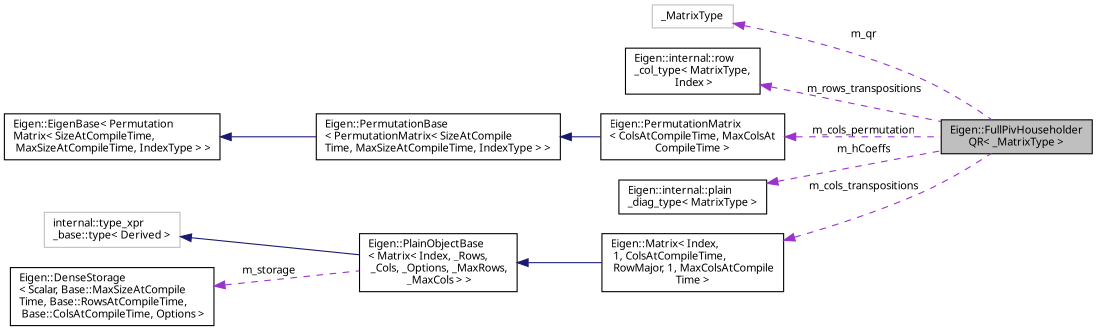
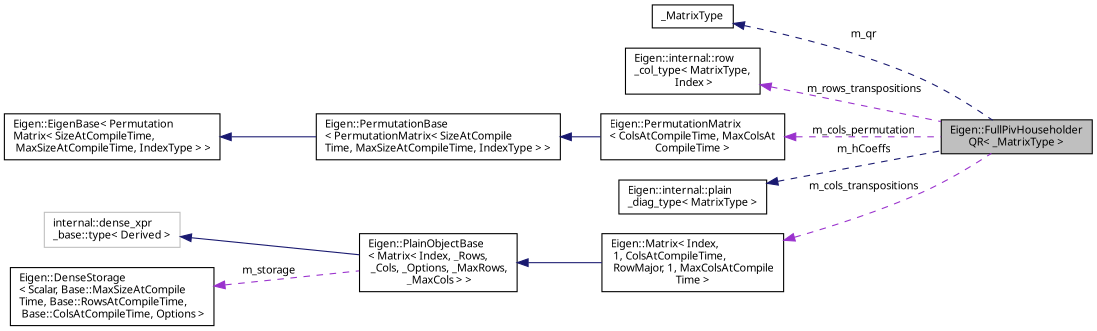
(693, 16) -> (693, 16)
(874, 60) -> (874, 60)
(859, 166) -> (859, 166)
(112, 230) -> (112, 230)
